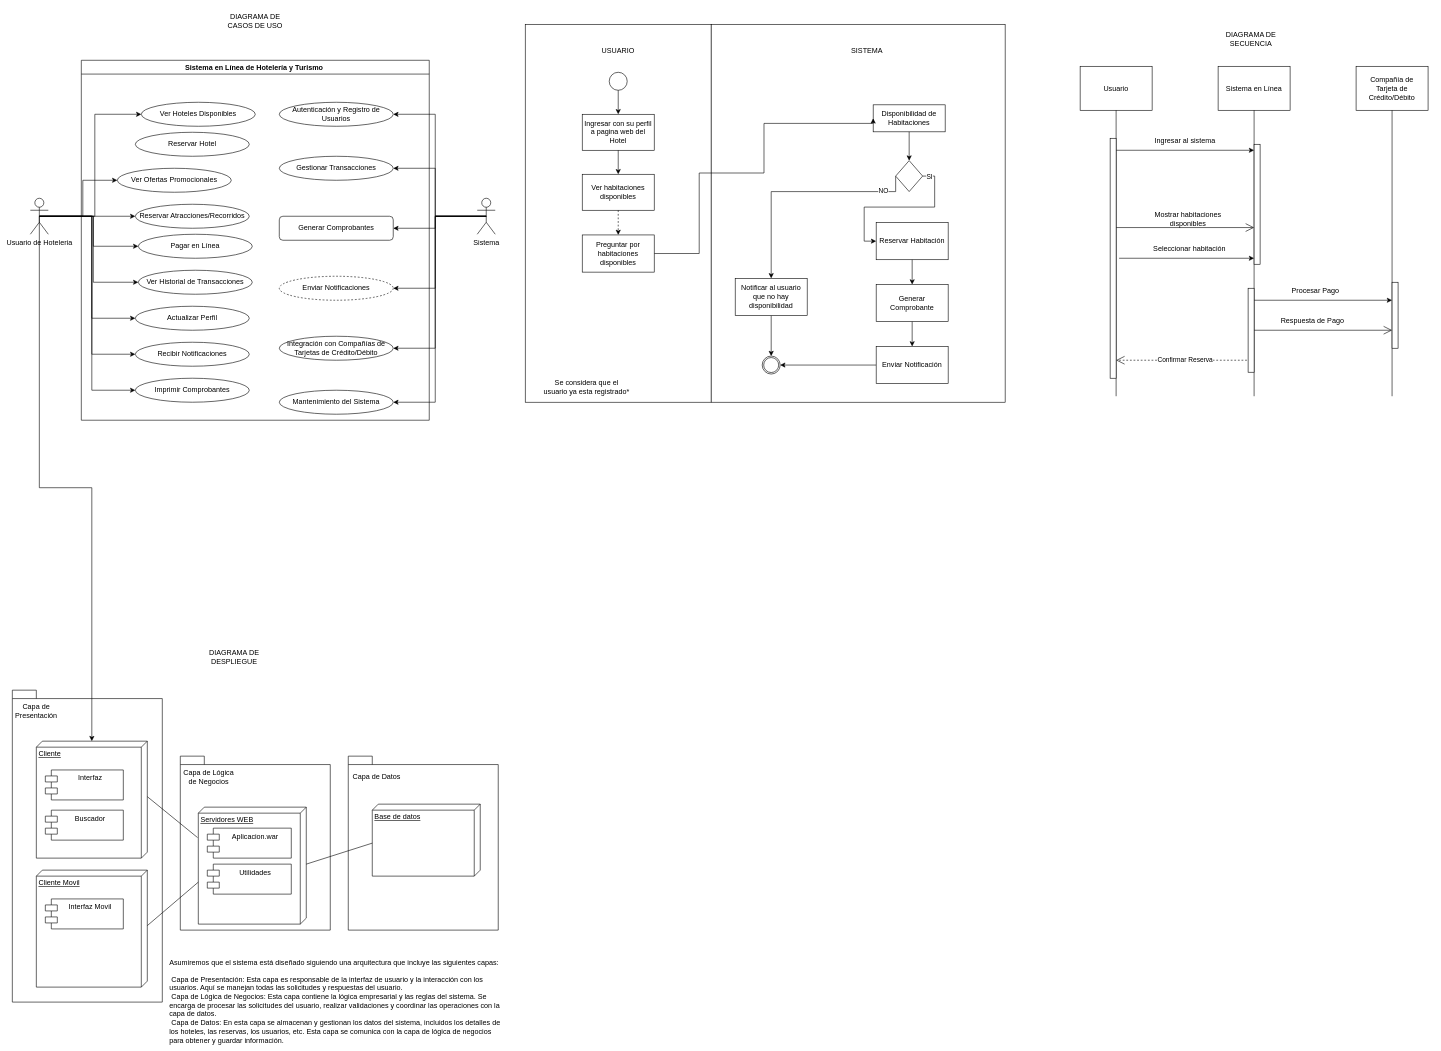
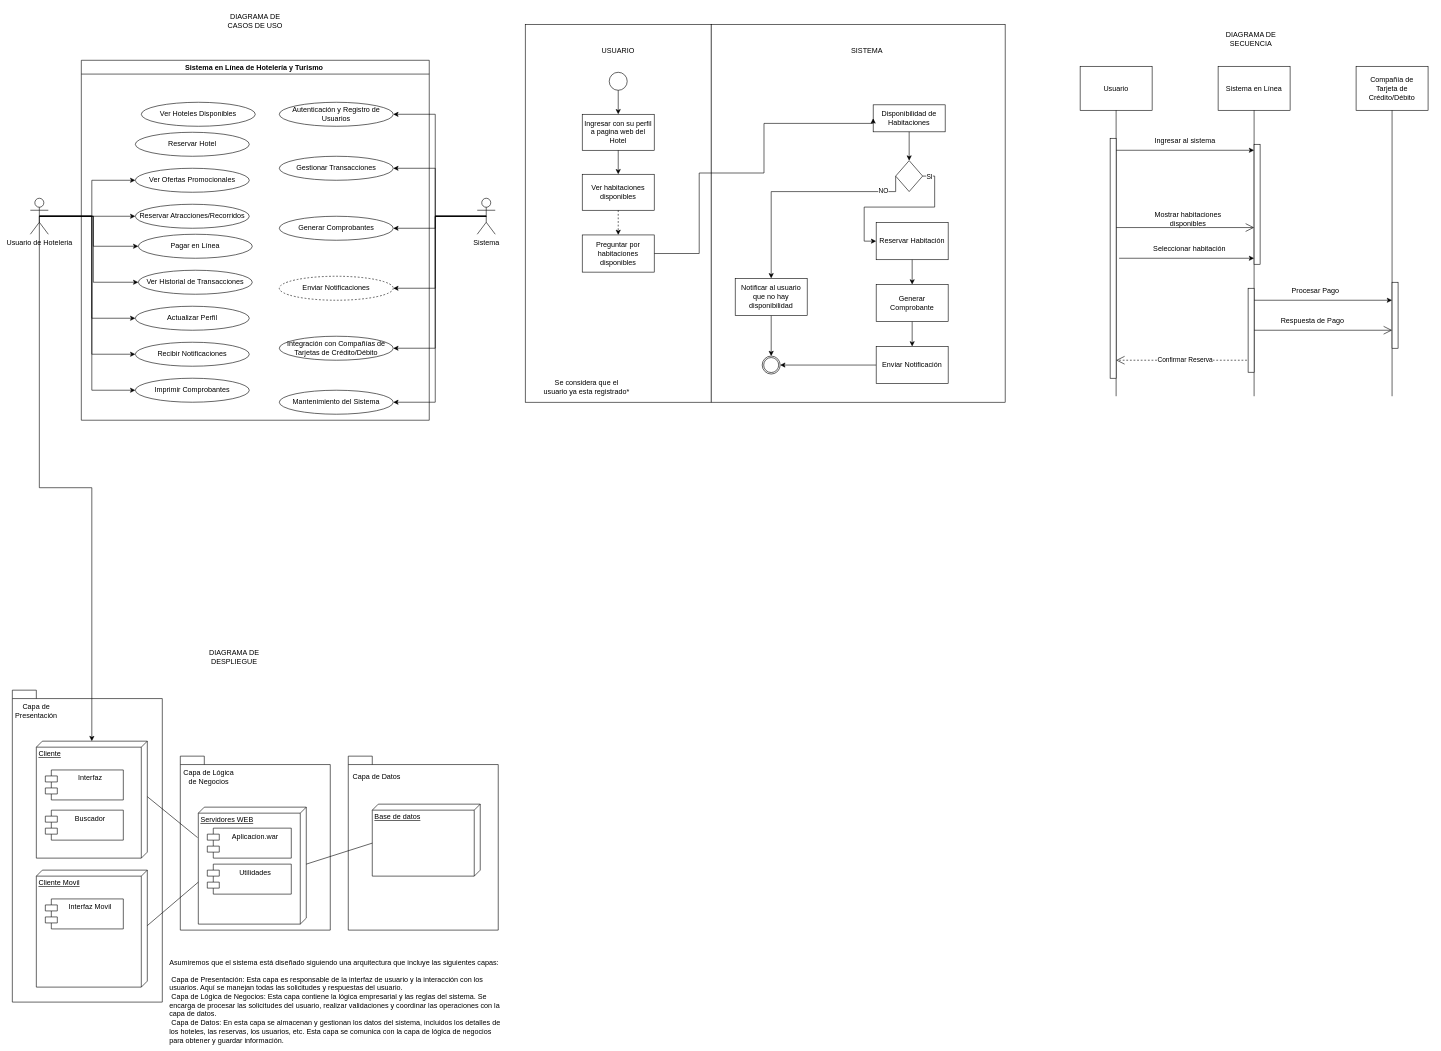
(95, 114) -> none
(174, 180) -> (192, 180)
(336, 228) -> (336, 228)
